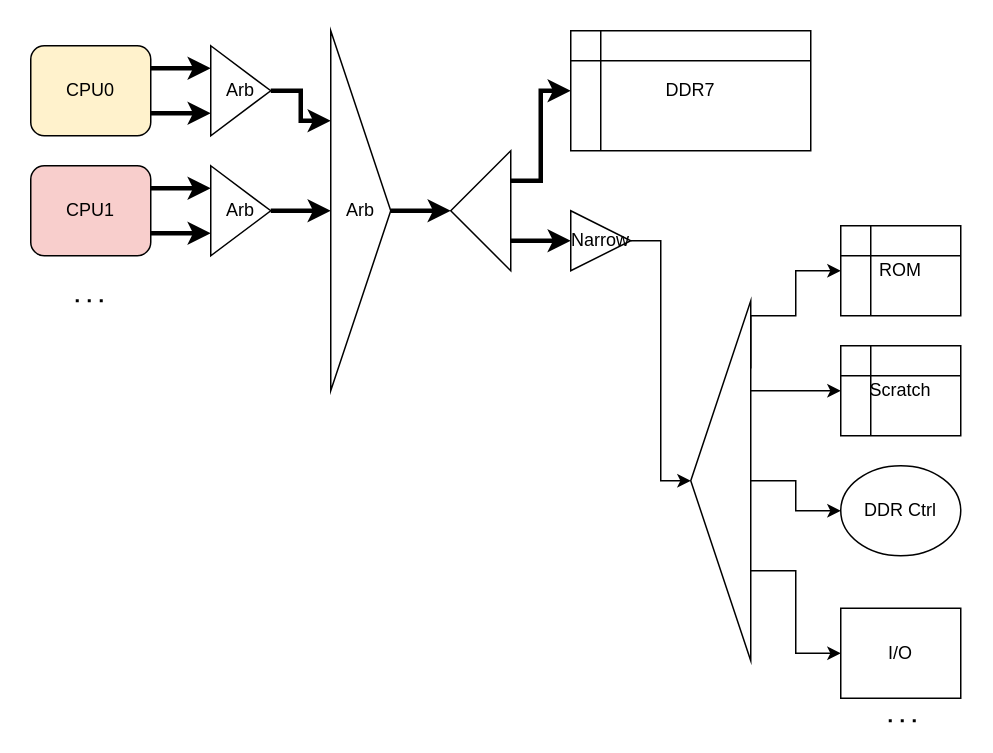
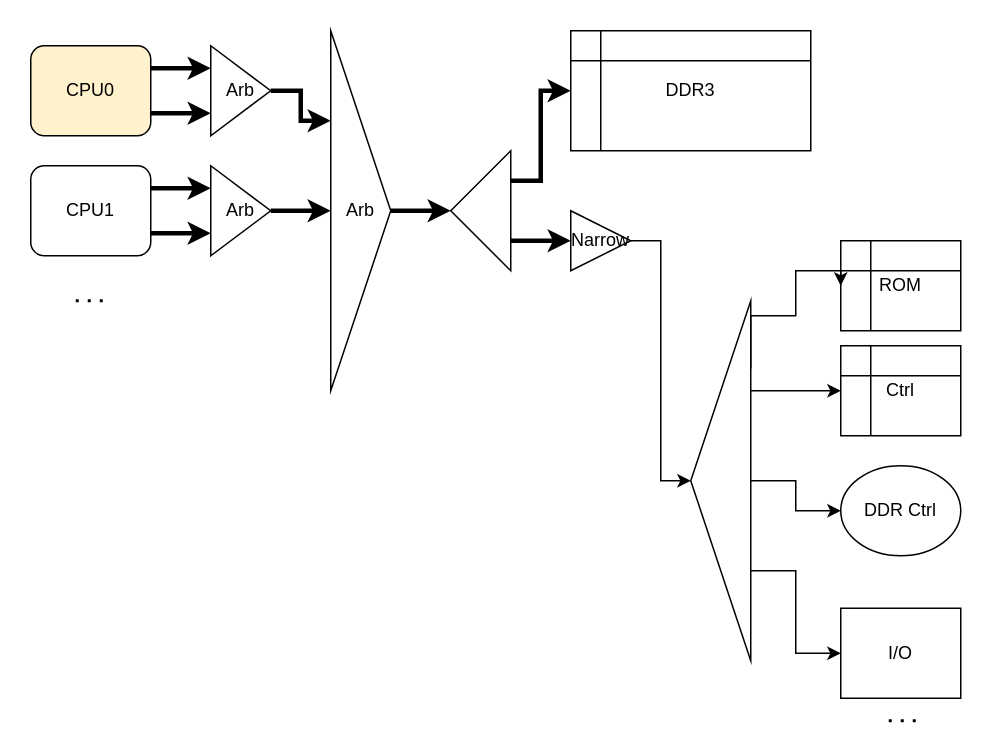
(691, 91) -> (691, 91)
(91, 211) -> (91, 211)
(901, 271) -> (901, 286)
(901, 391) -> (901, 391)
